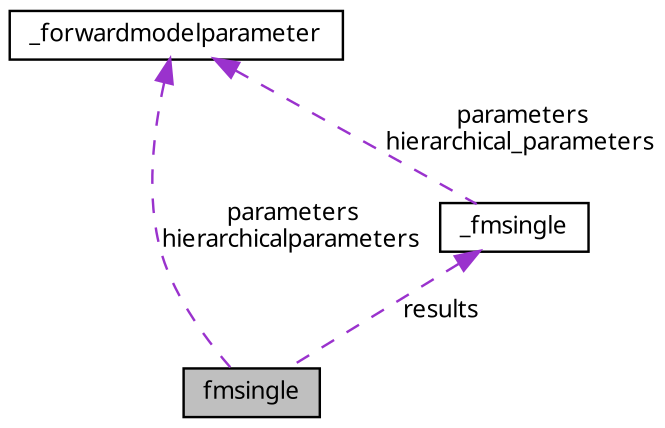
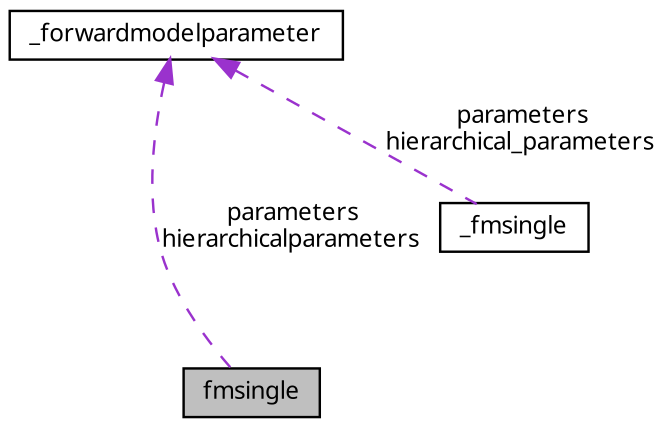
(372, 317) -> none
